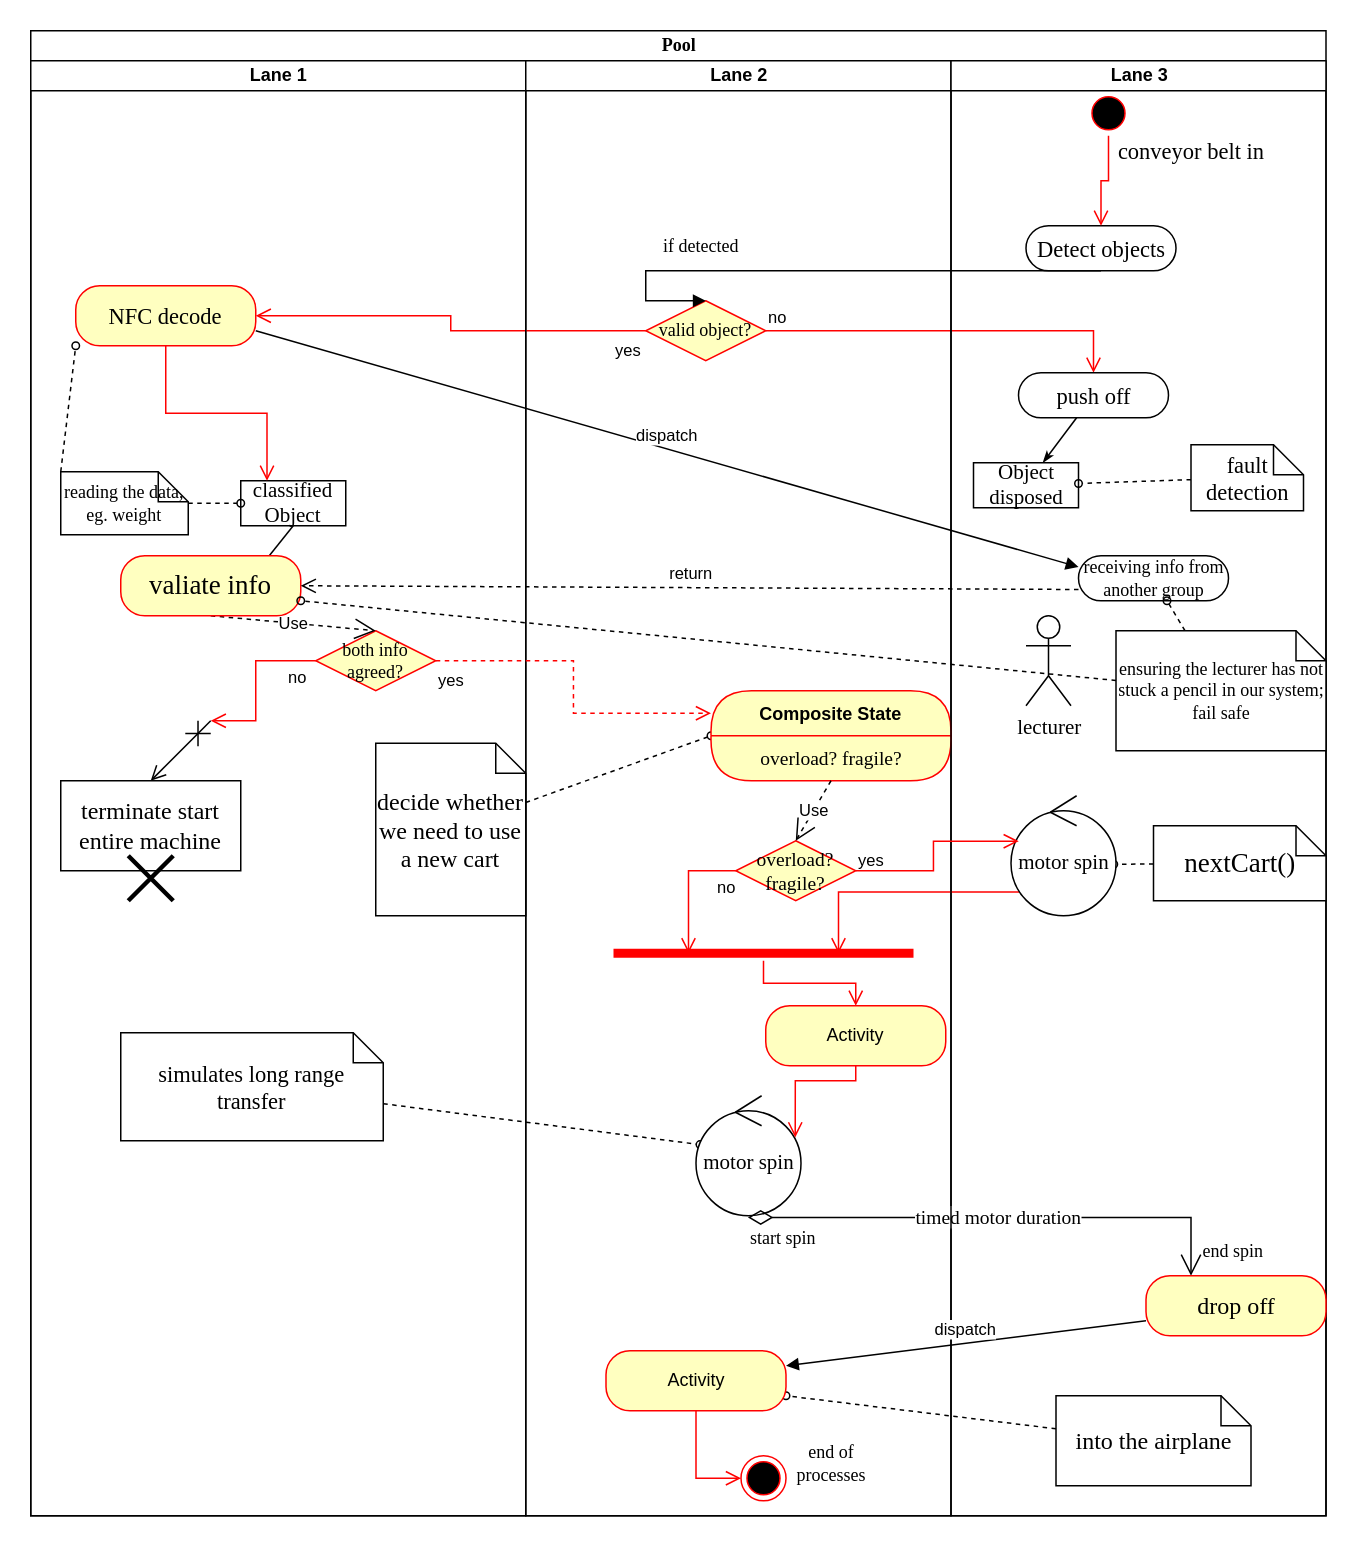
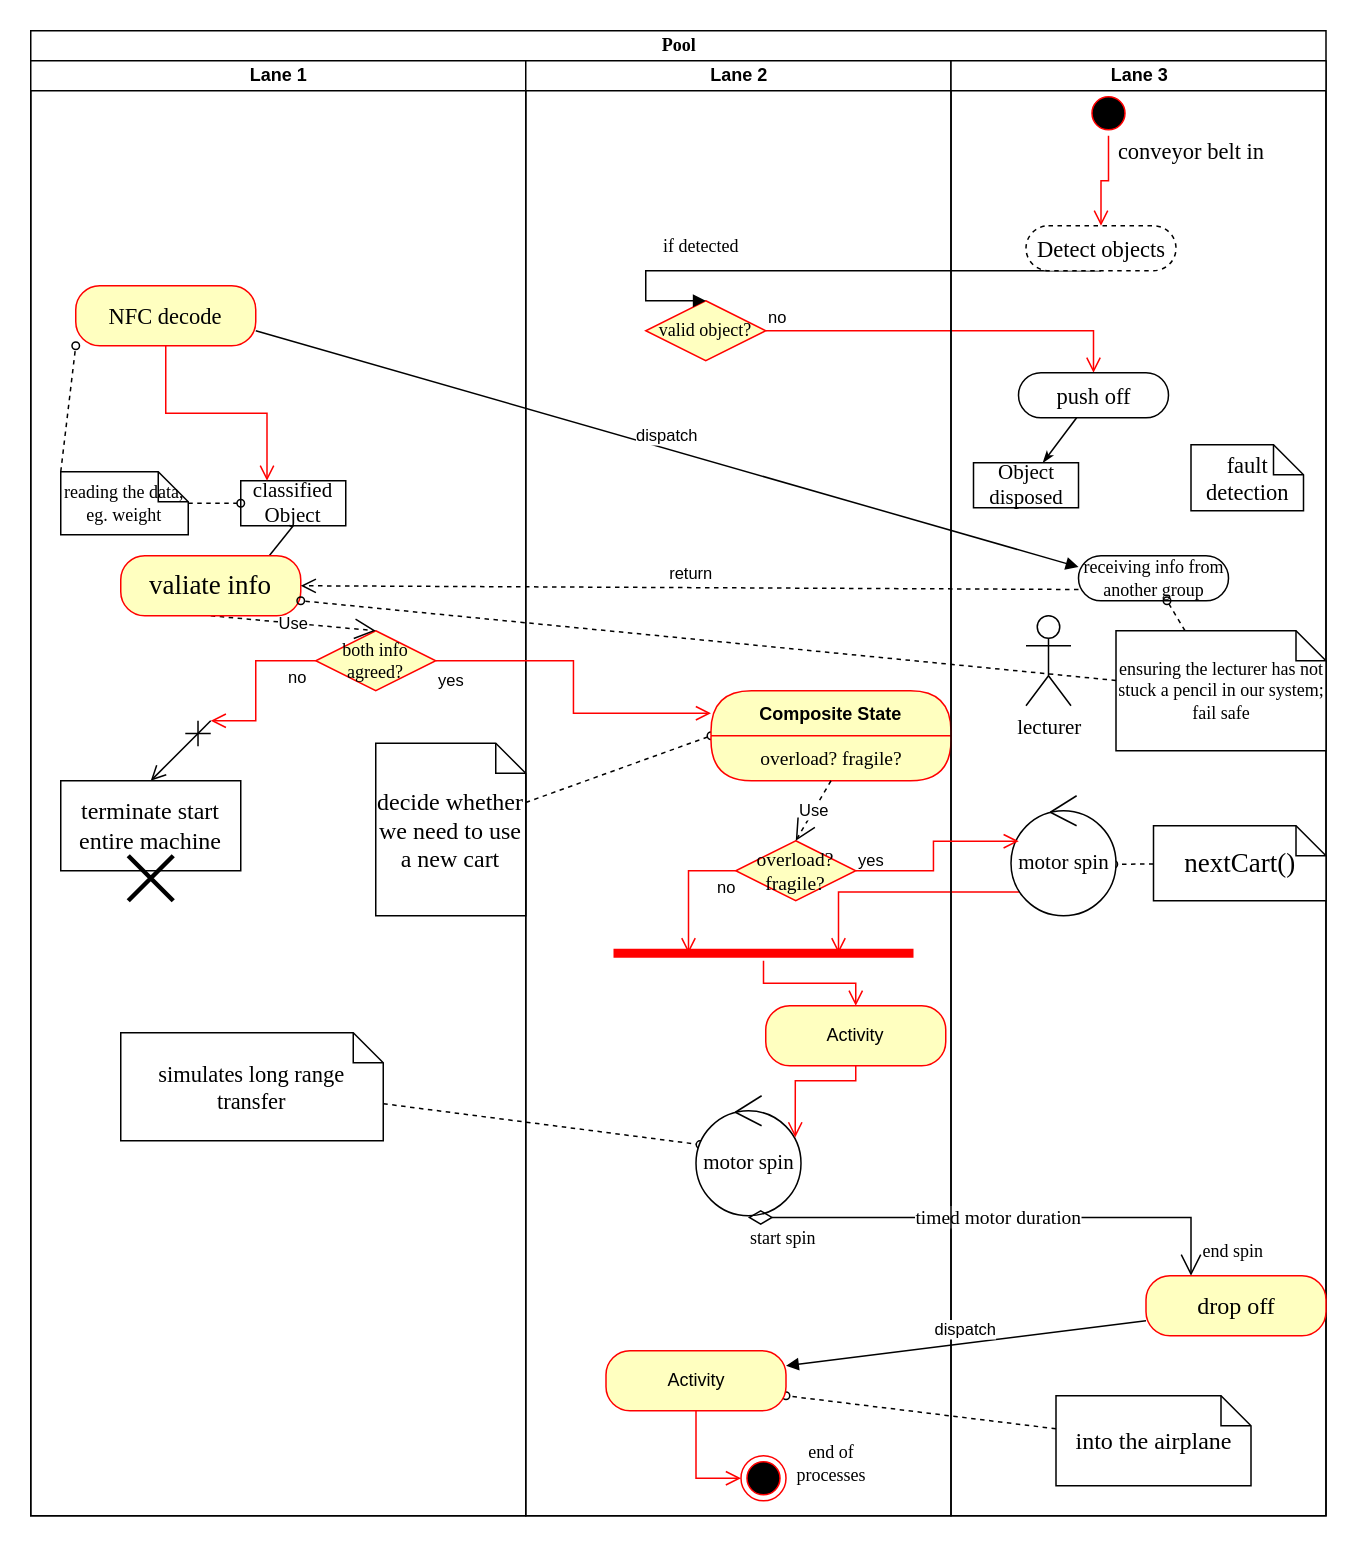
(1101, 248) -> (1101, 248)
(451, 326) -> none
(1137, 482) -> none
(573, 686) -> (573, 686)
